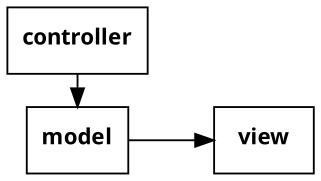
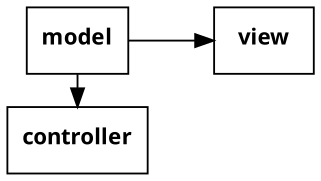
(78, 81) -> (78, 81)
